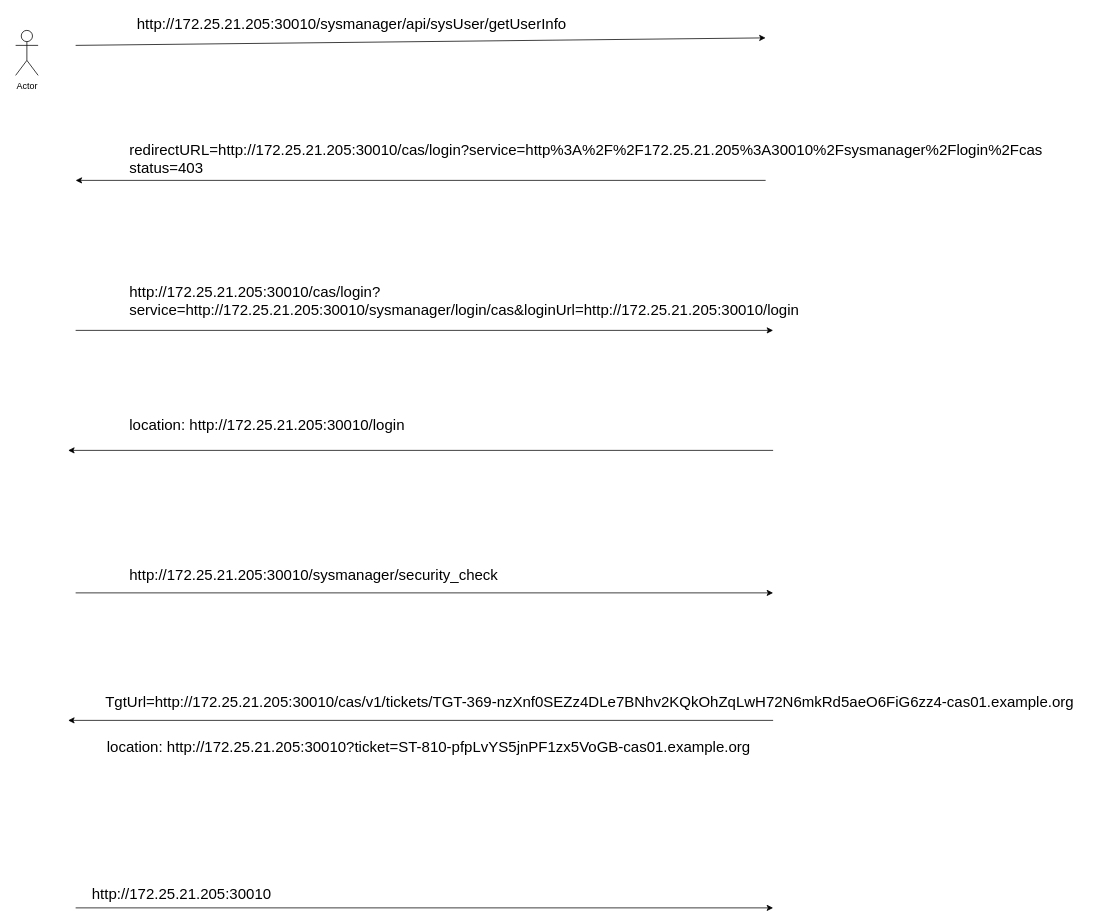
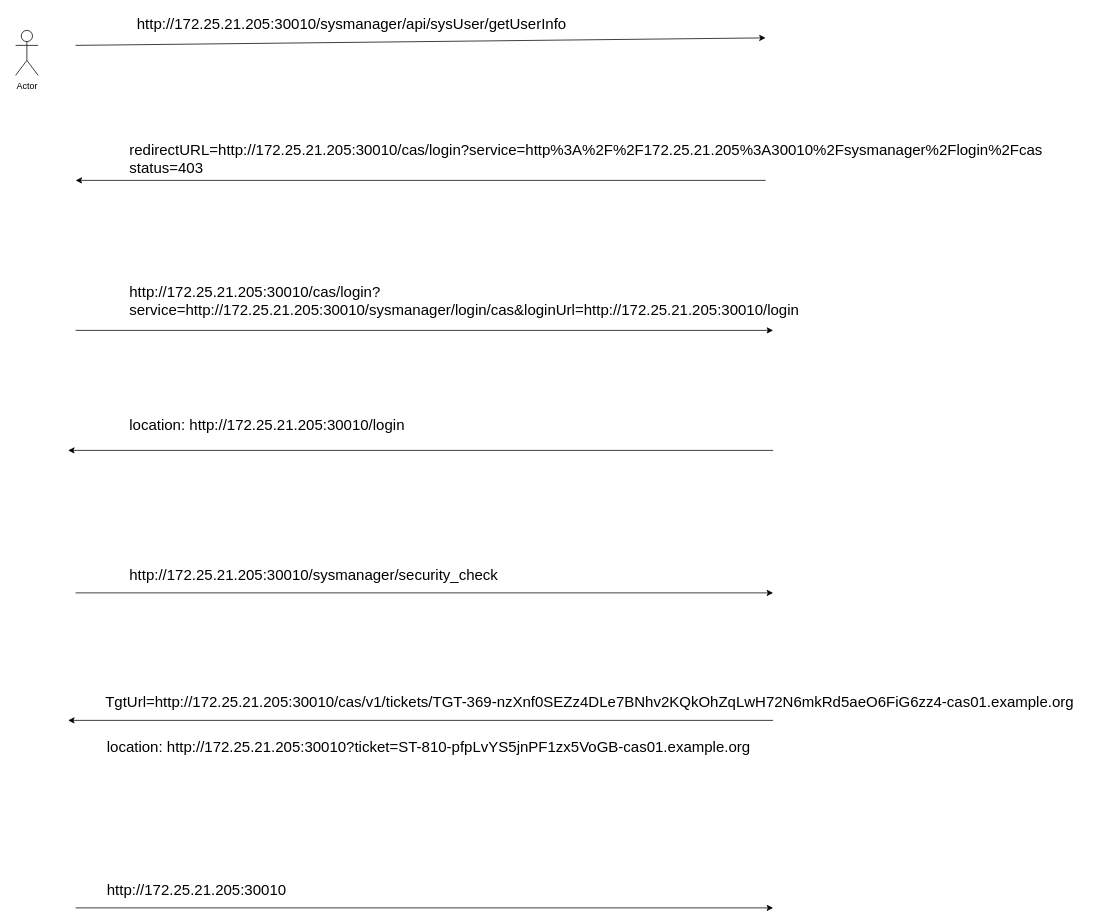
(184, 893) -> (199, 889)
